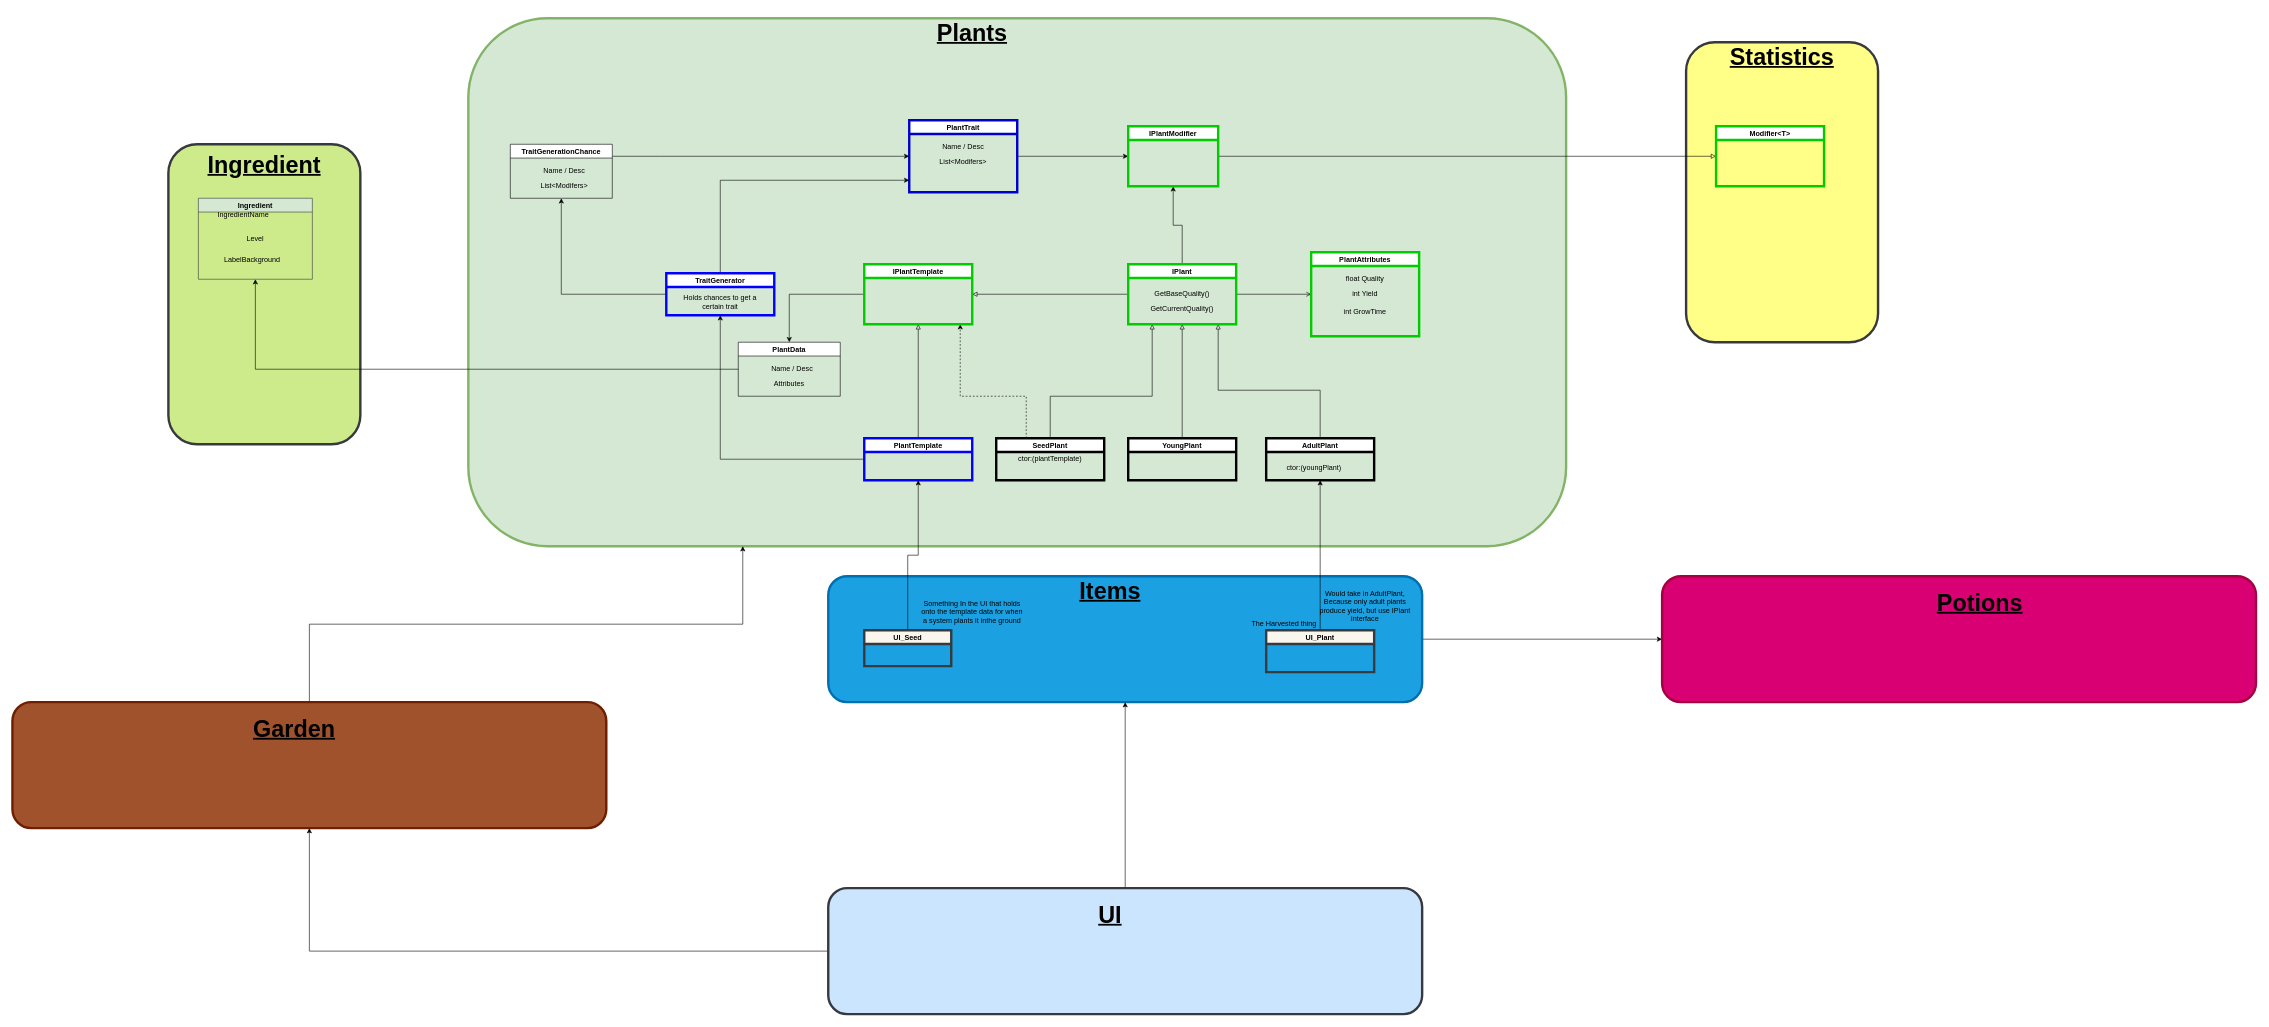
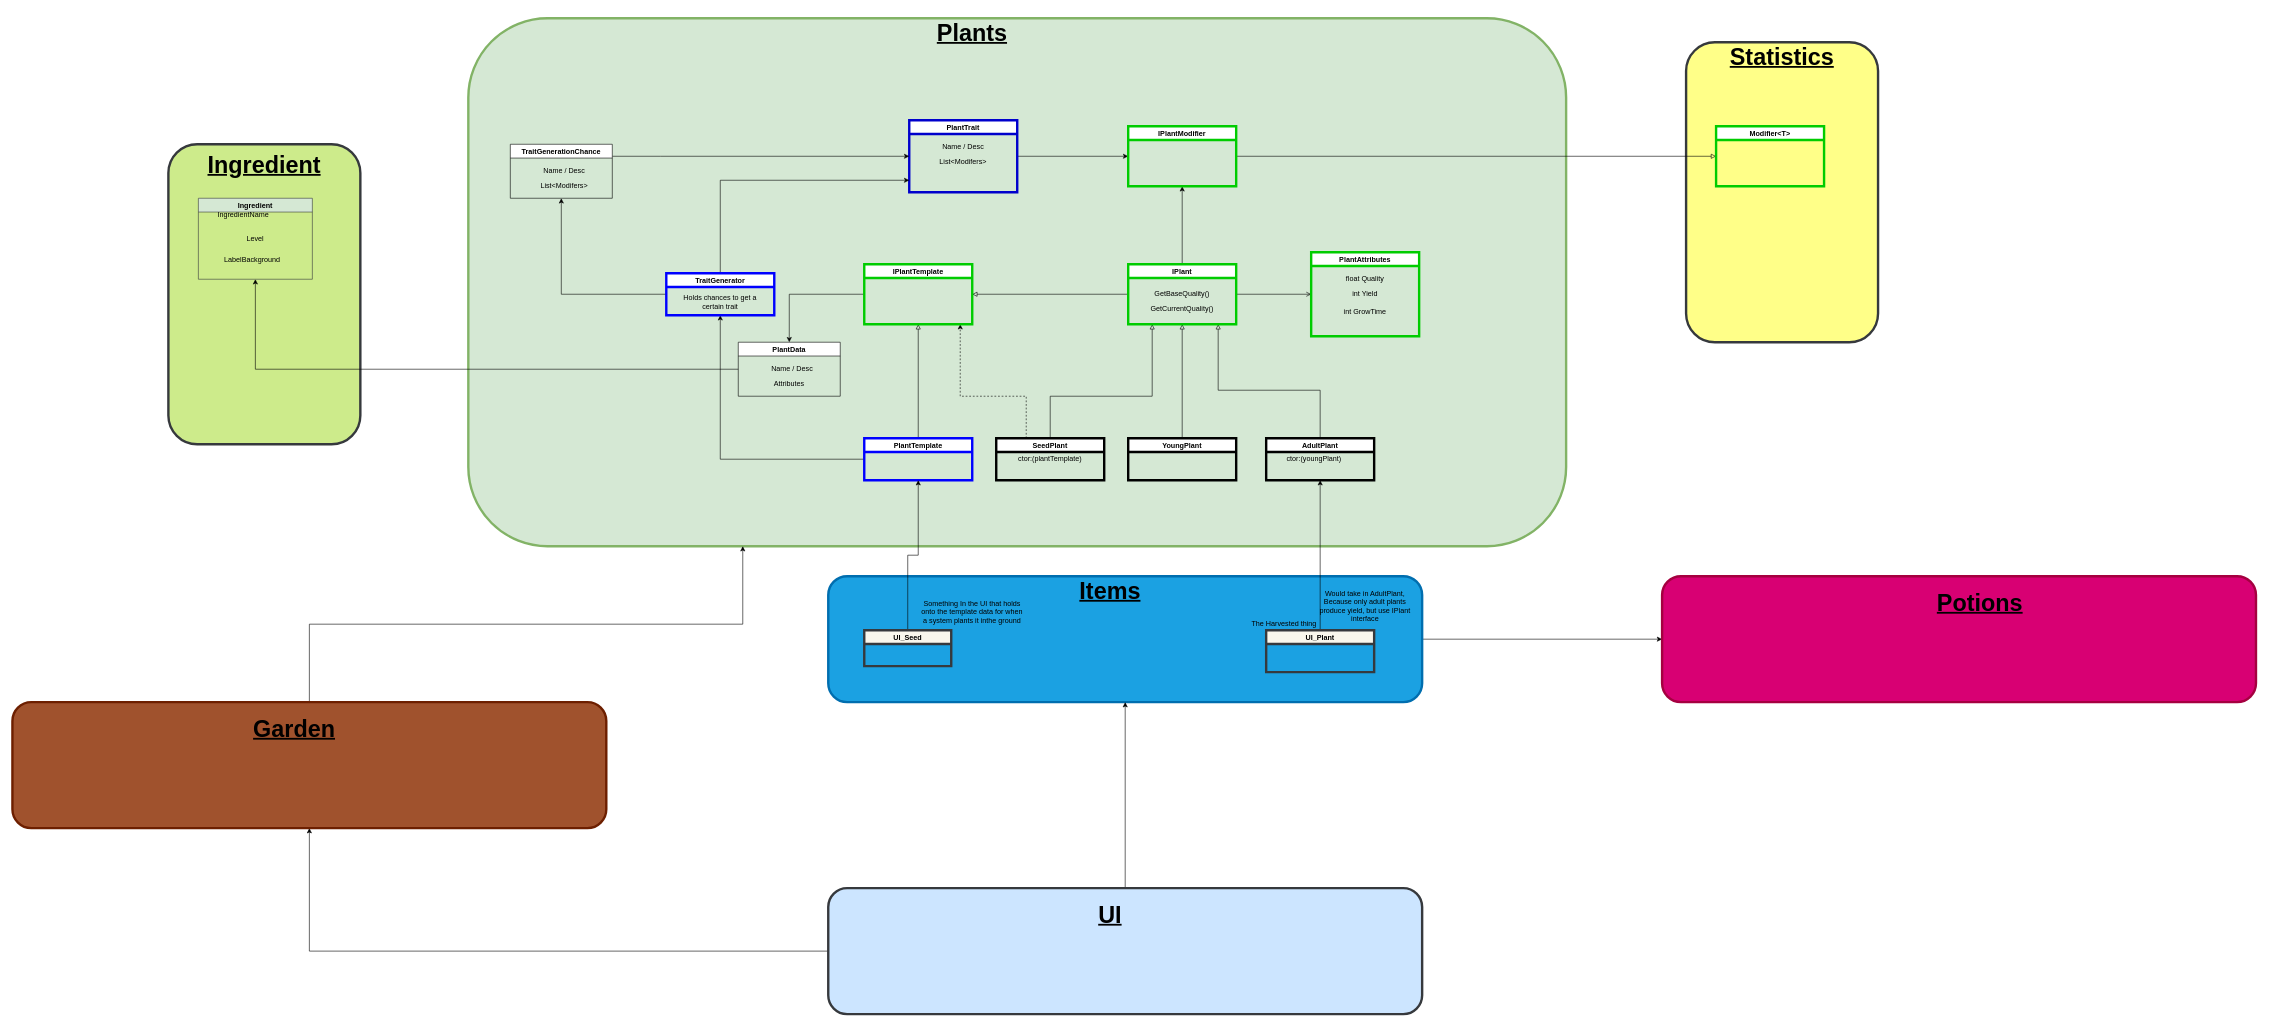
(1173, 156) -> (1182, 156)
(1314, 468) -> (1314, 459)
